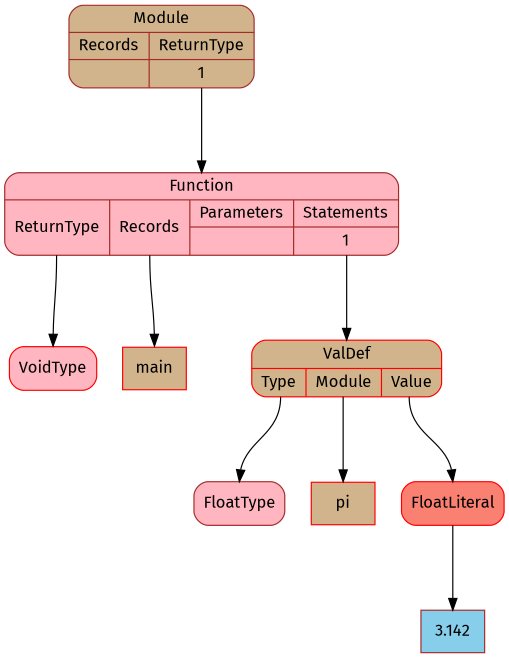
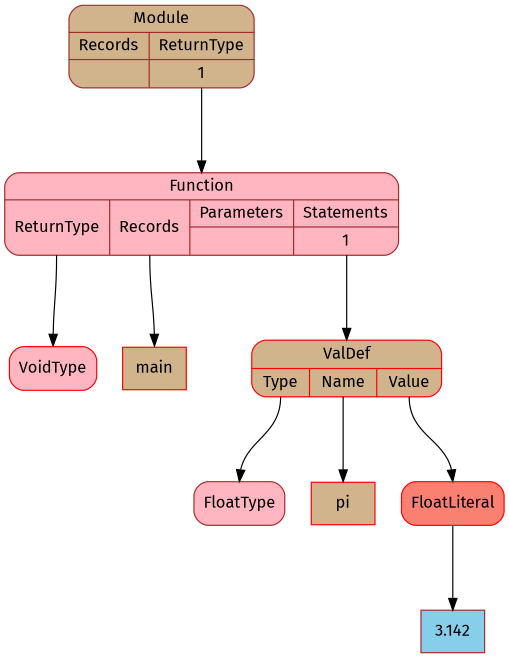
(344, 382) -> (343, 382)
